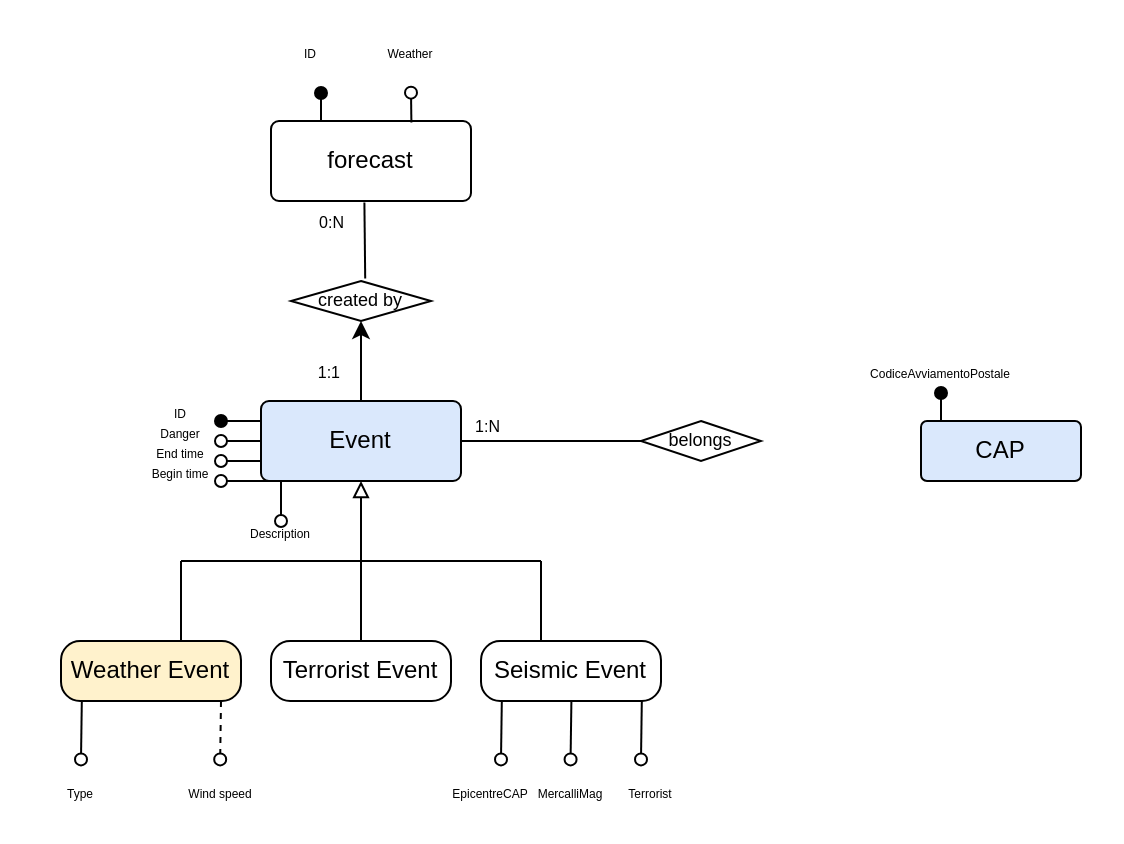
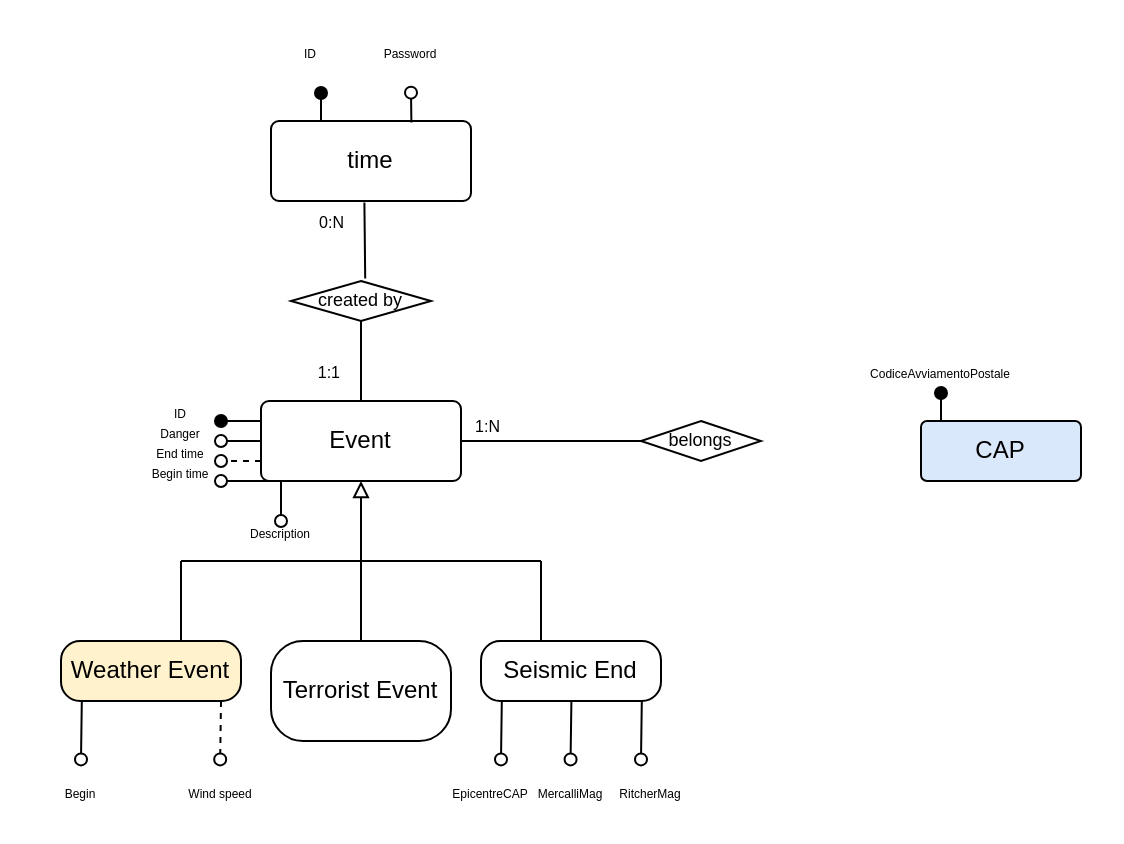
(411, 51) -> (411, 51)
(371, 161) -> (371, 161)
(361, 336) -> (361, 330)
(361, 441) -> (361, 441)
(242, 461) -> (242, 461)
(361, 671) -> (361, 691)
(571, 671) -> (571, 671)
(81, 791) -> (81, 791)
(651, 791) -> (651, 791)
